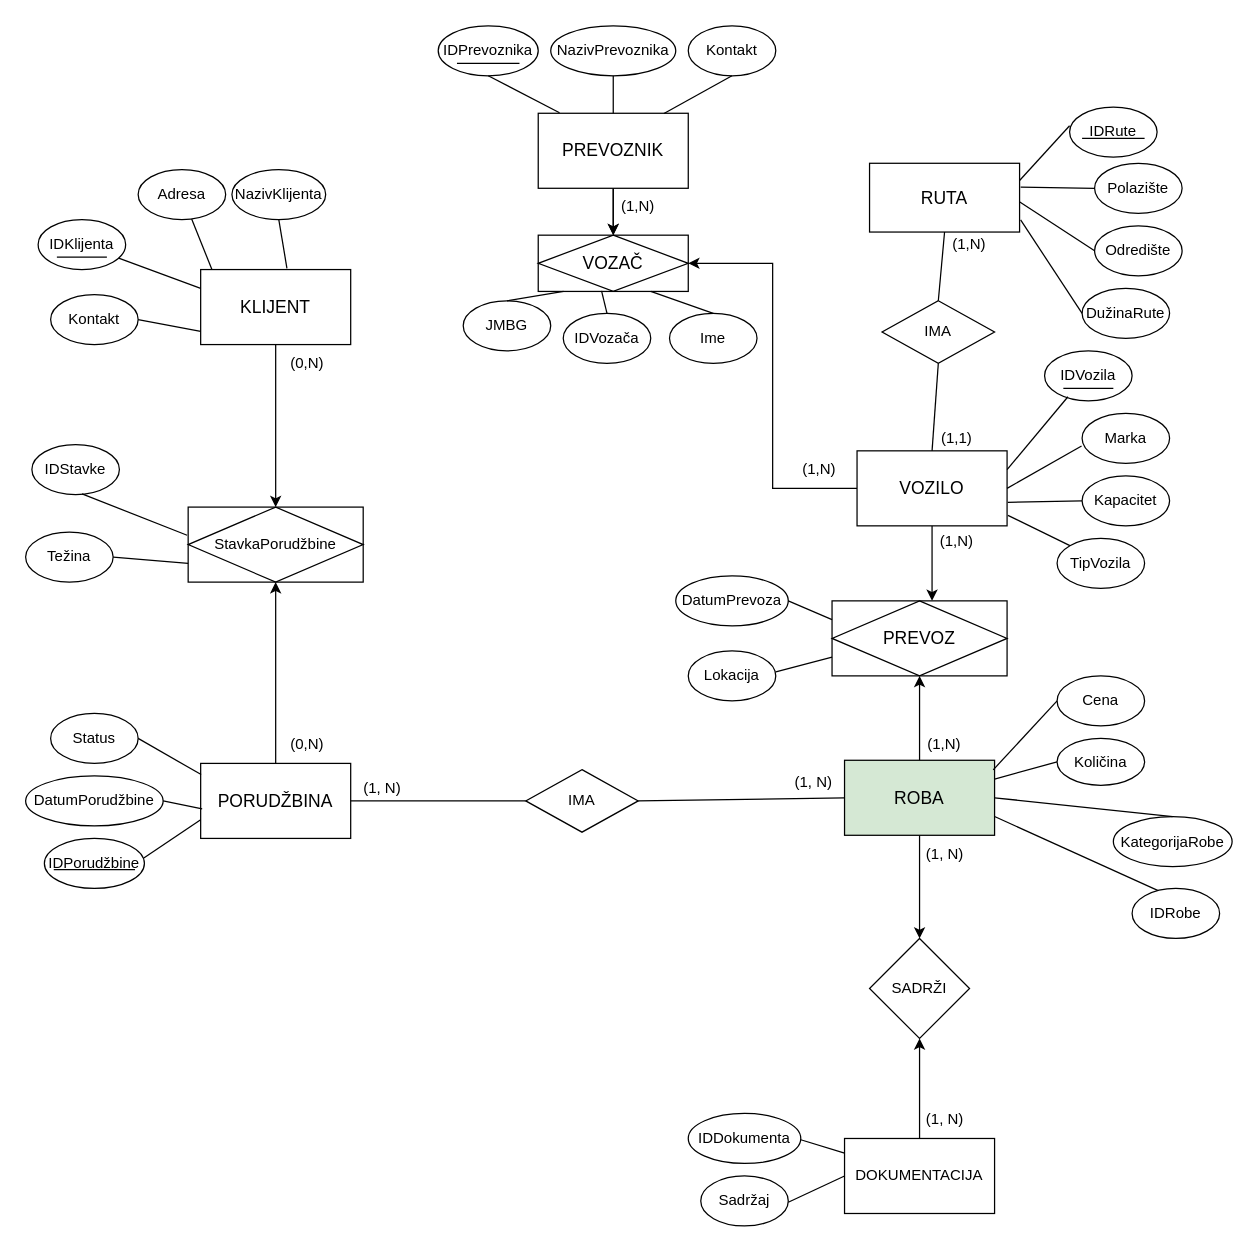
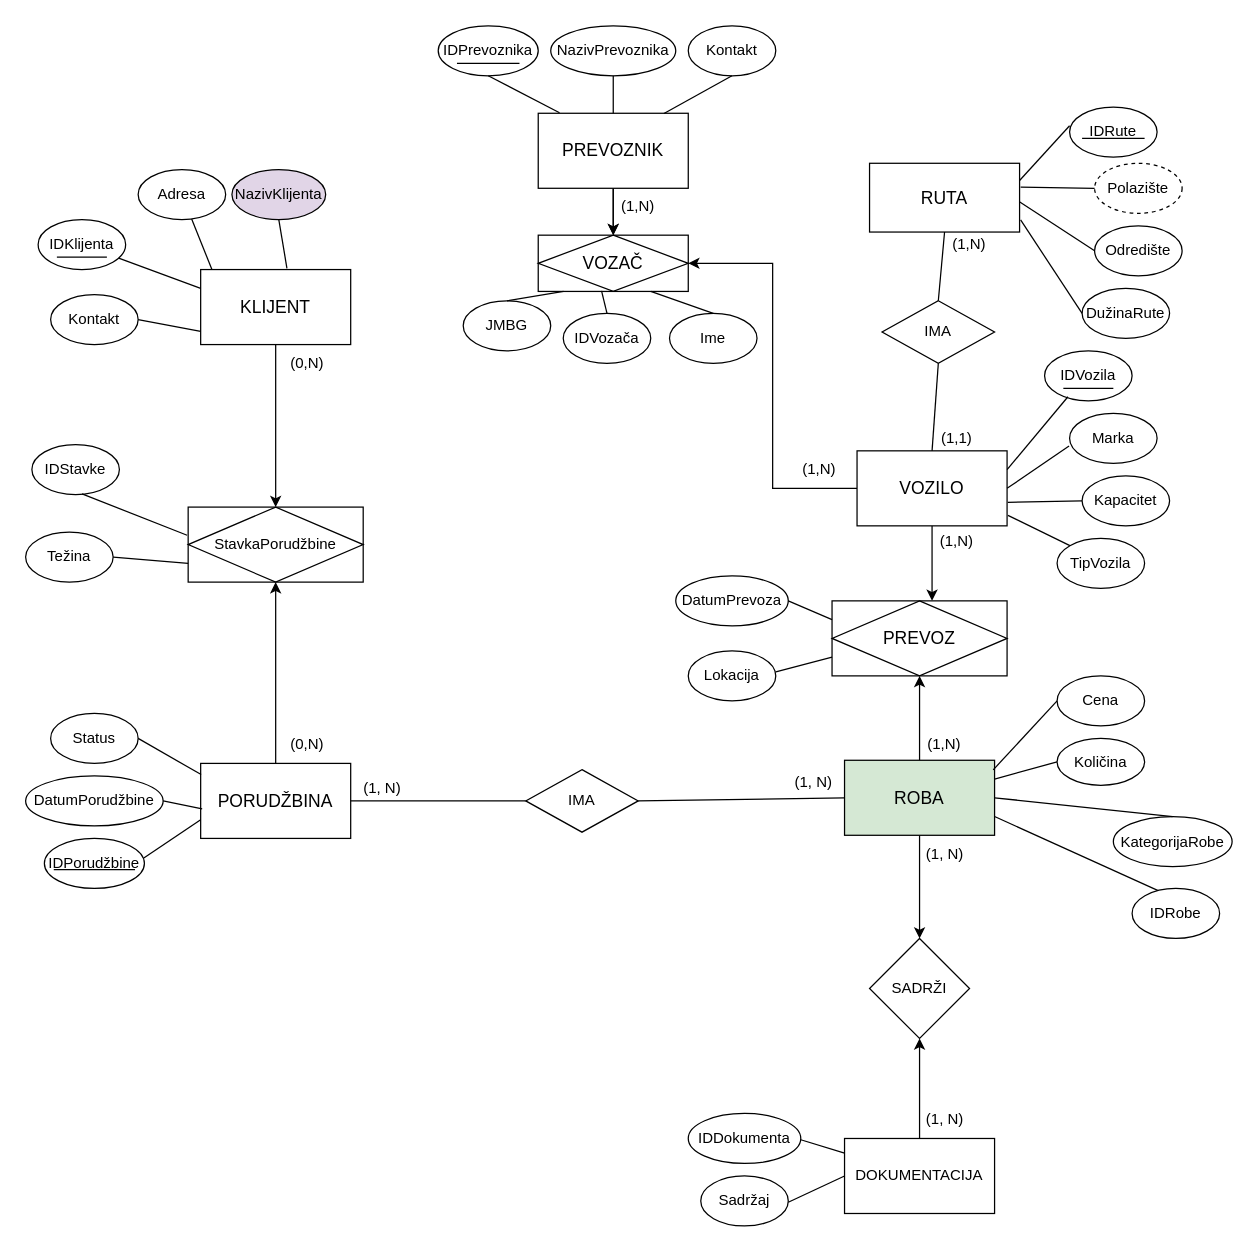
(1138, 188) -> (1138, 188)
(279, 194) -> (279, 194)
(1126, 438) -> (1113, 438)
